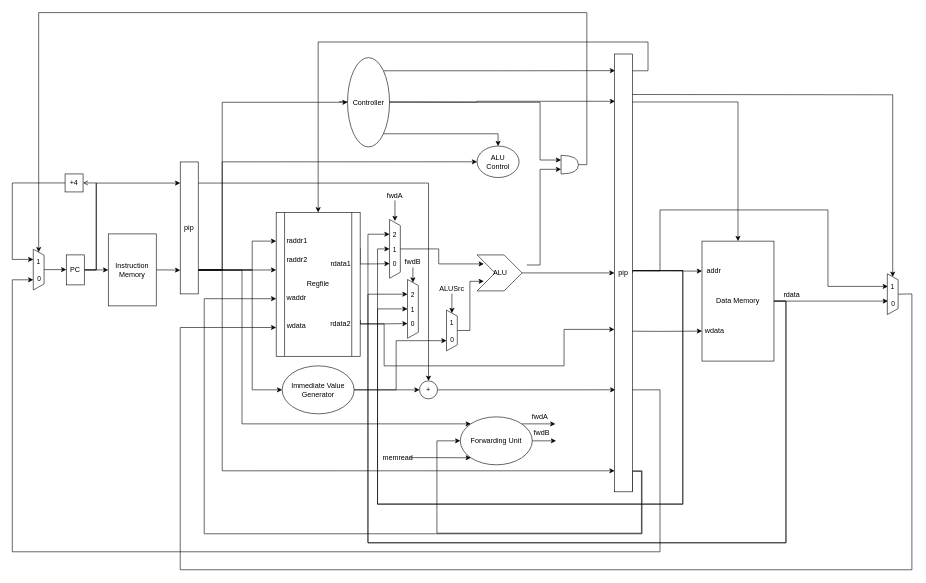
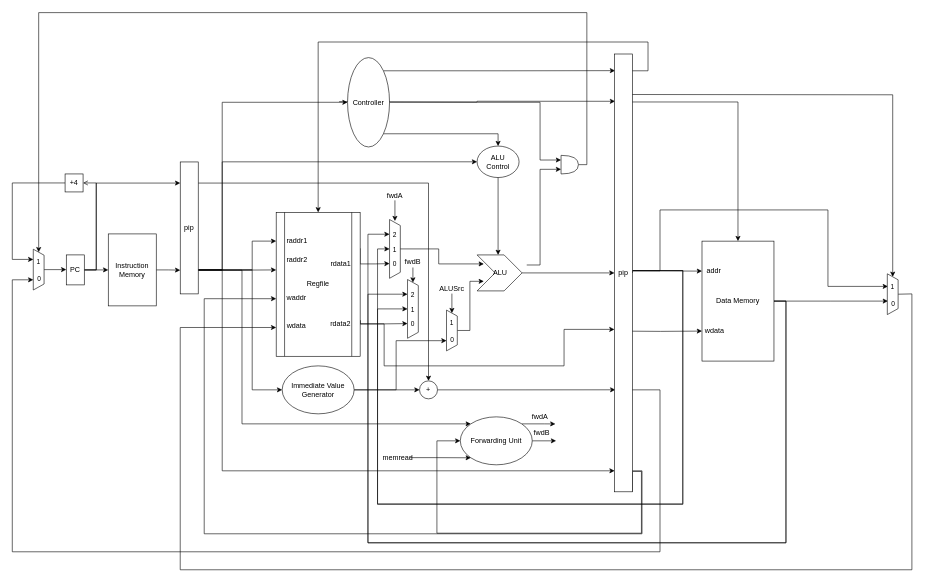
none -> (498, 249)
(792, 295) -> none
